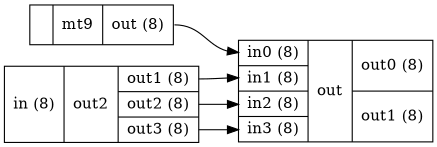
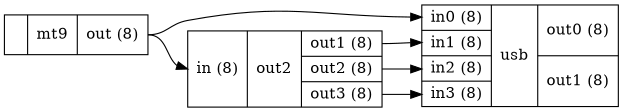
none -> (165, 47)
(330, 91) -> (515, 55)
